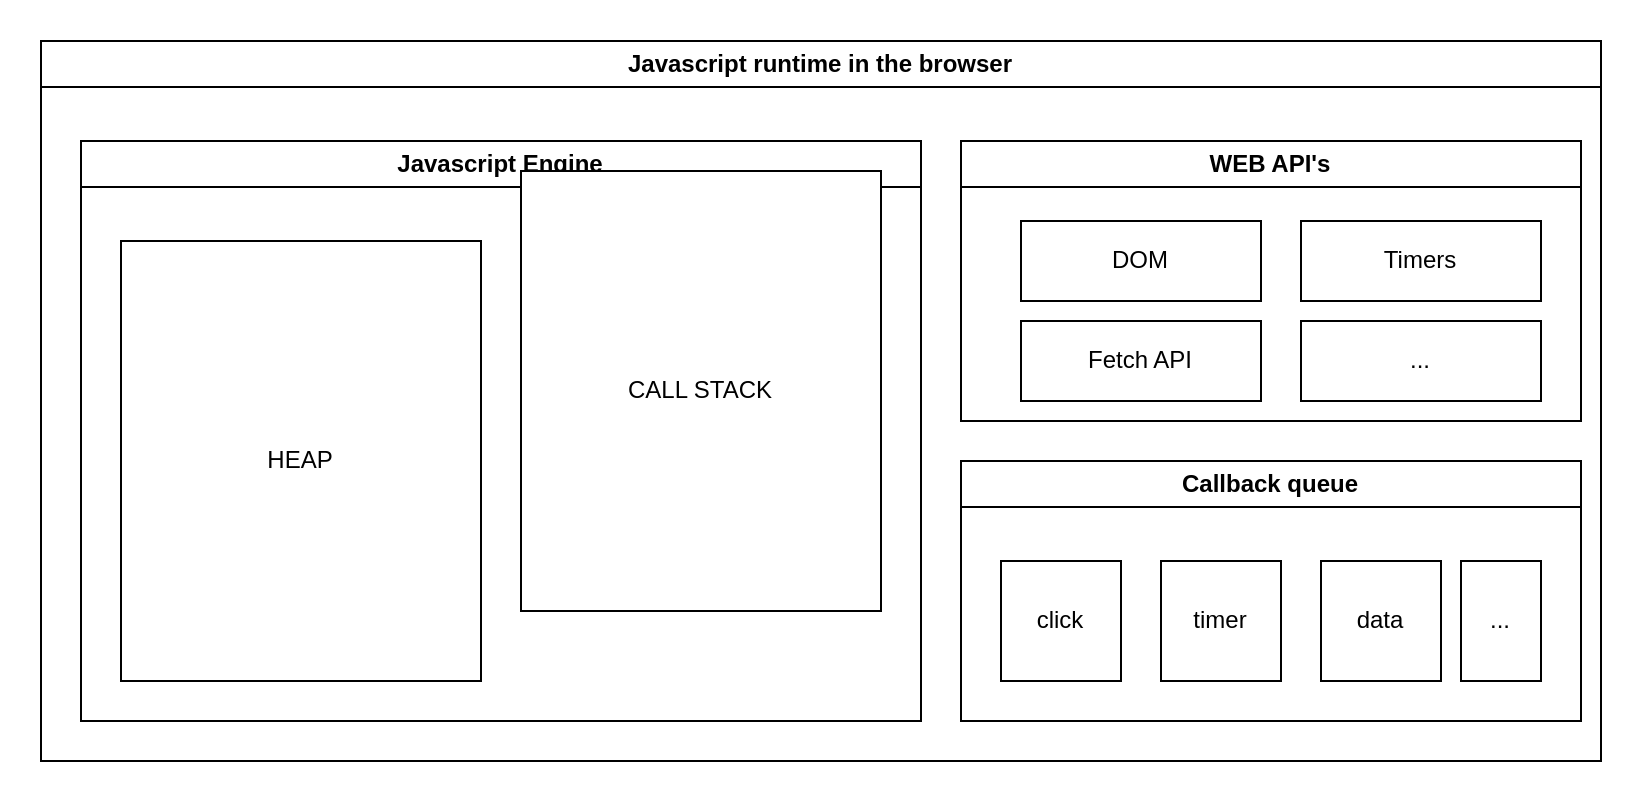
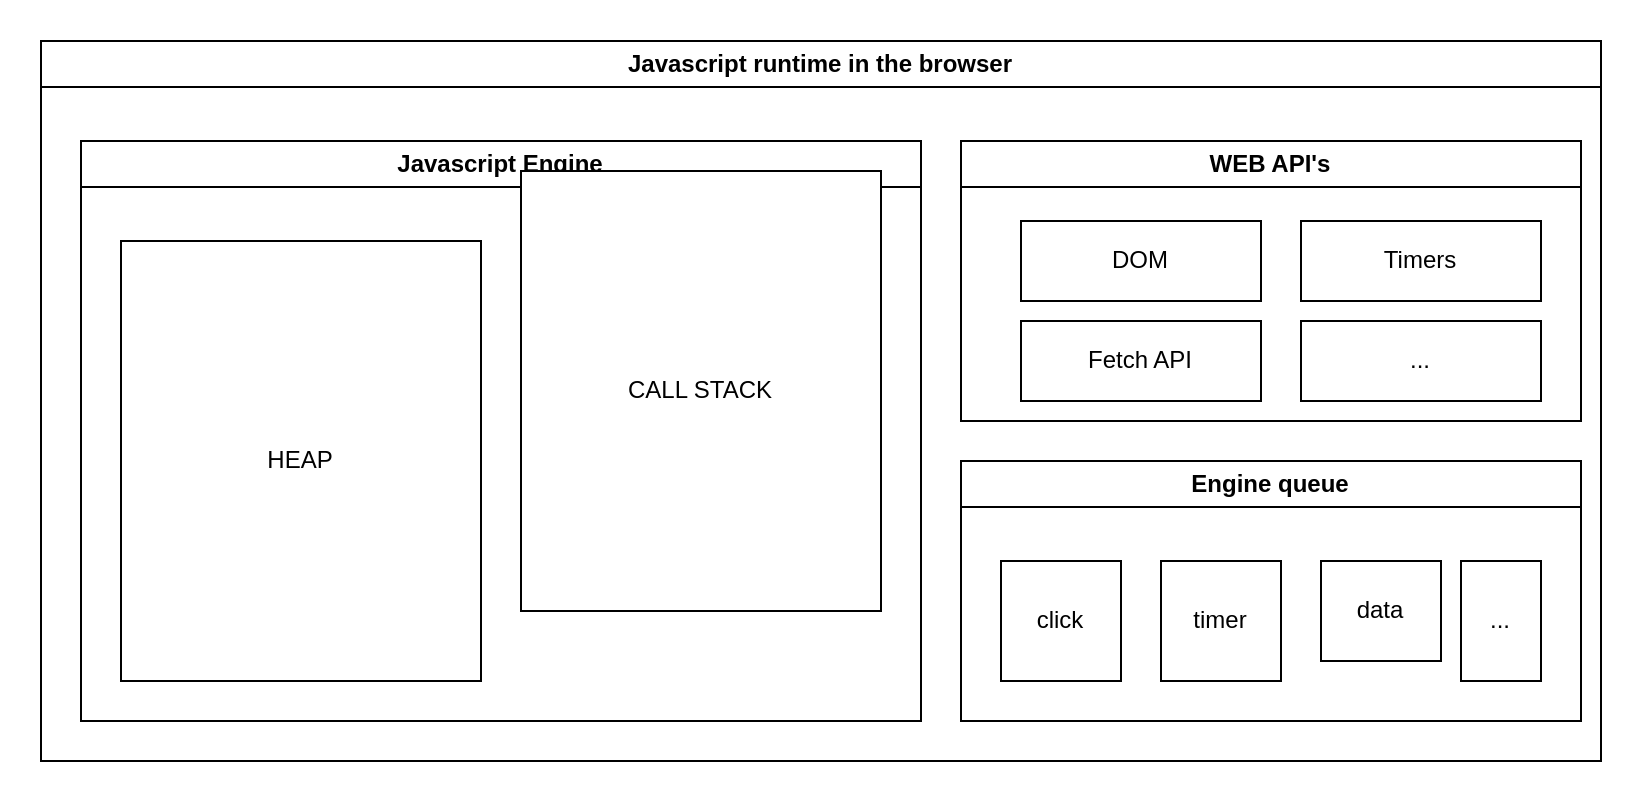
(1271, 485) -> (1271, 485)
(1381, 621) -> (1381, 611)
